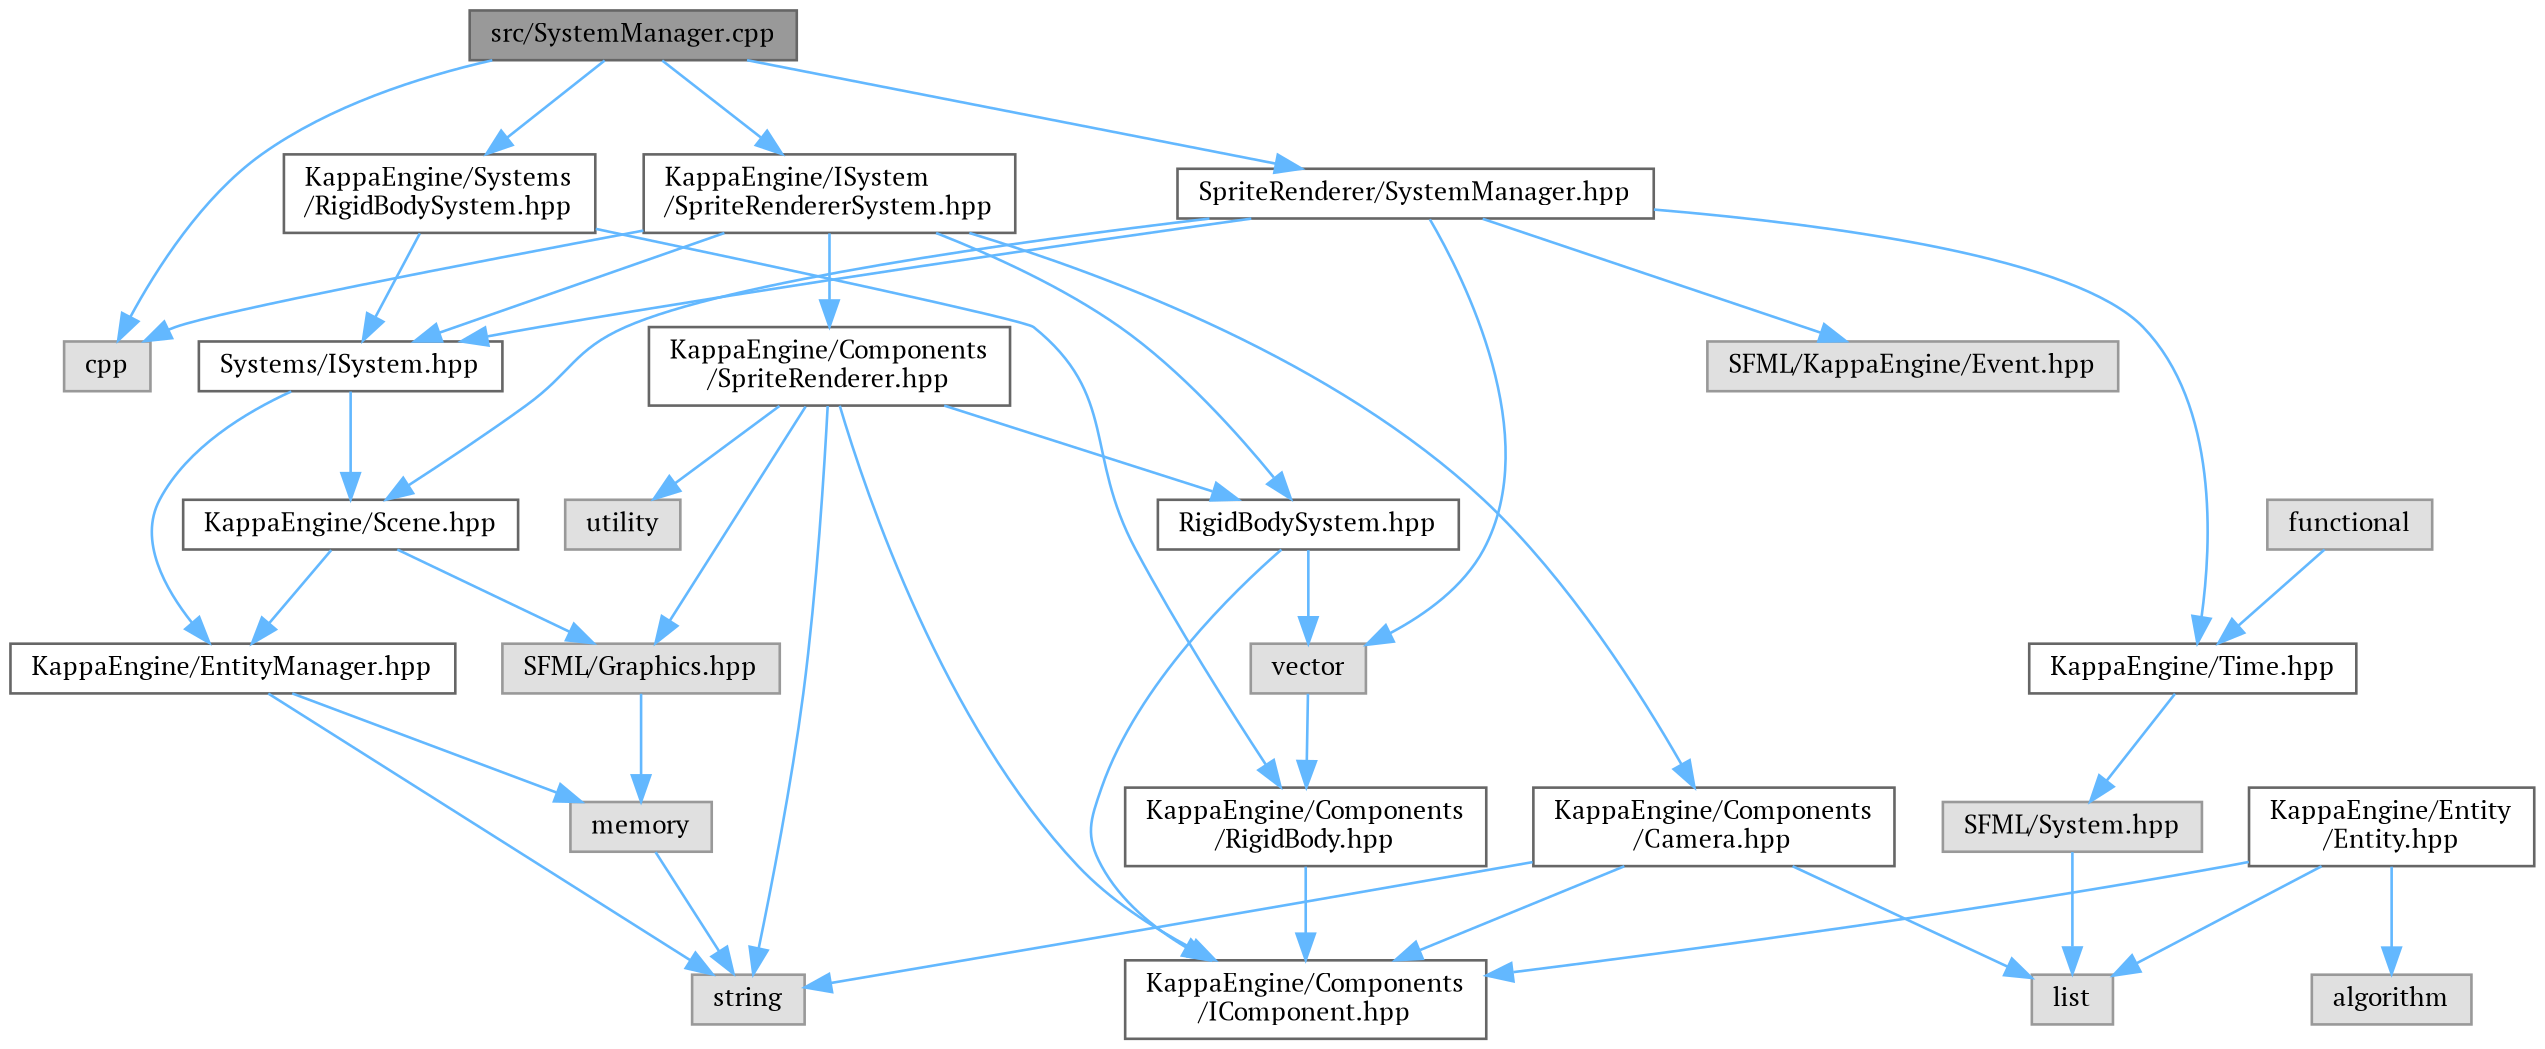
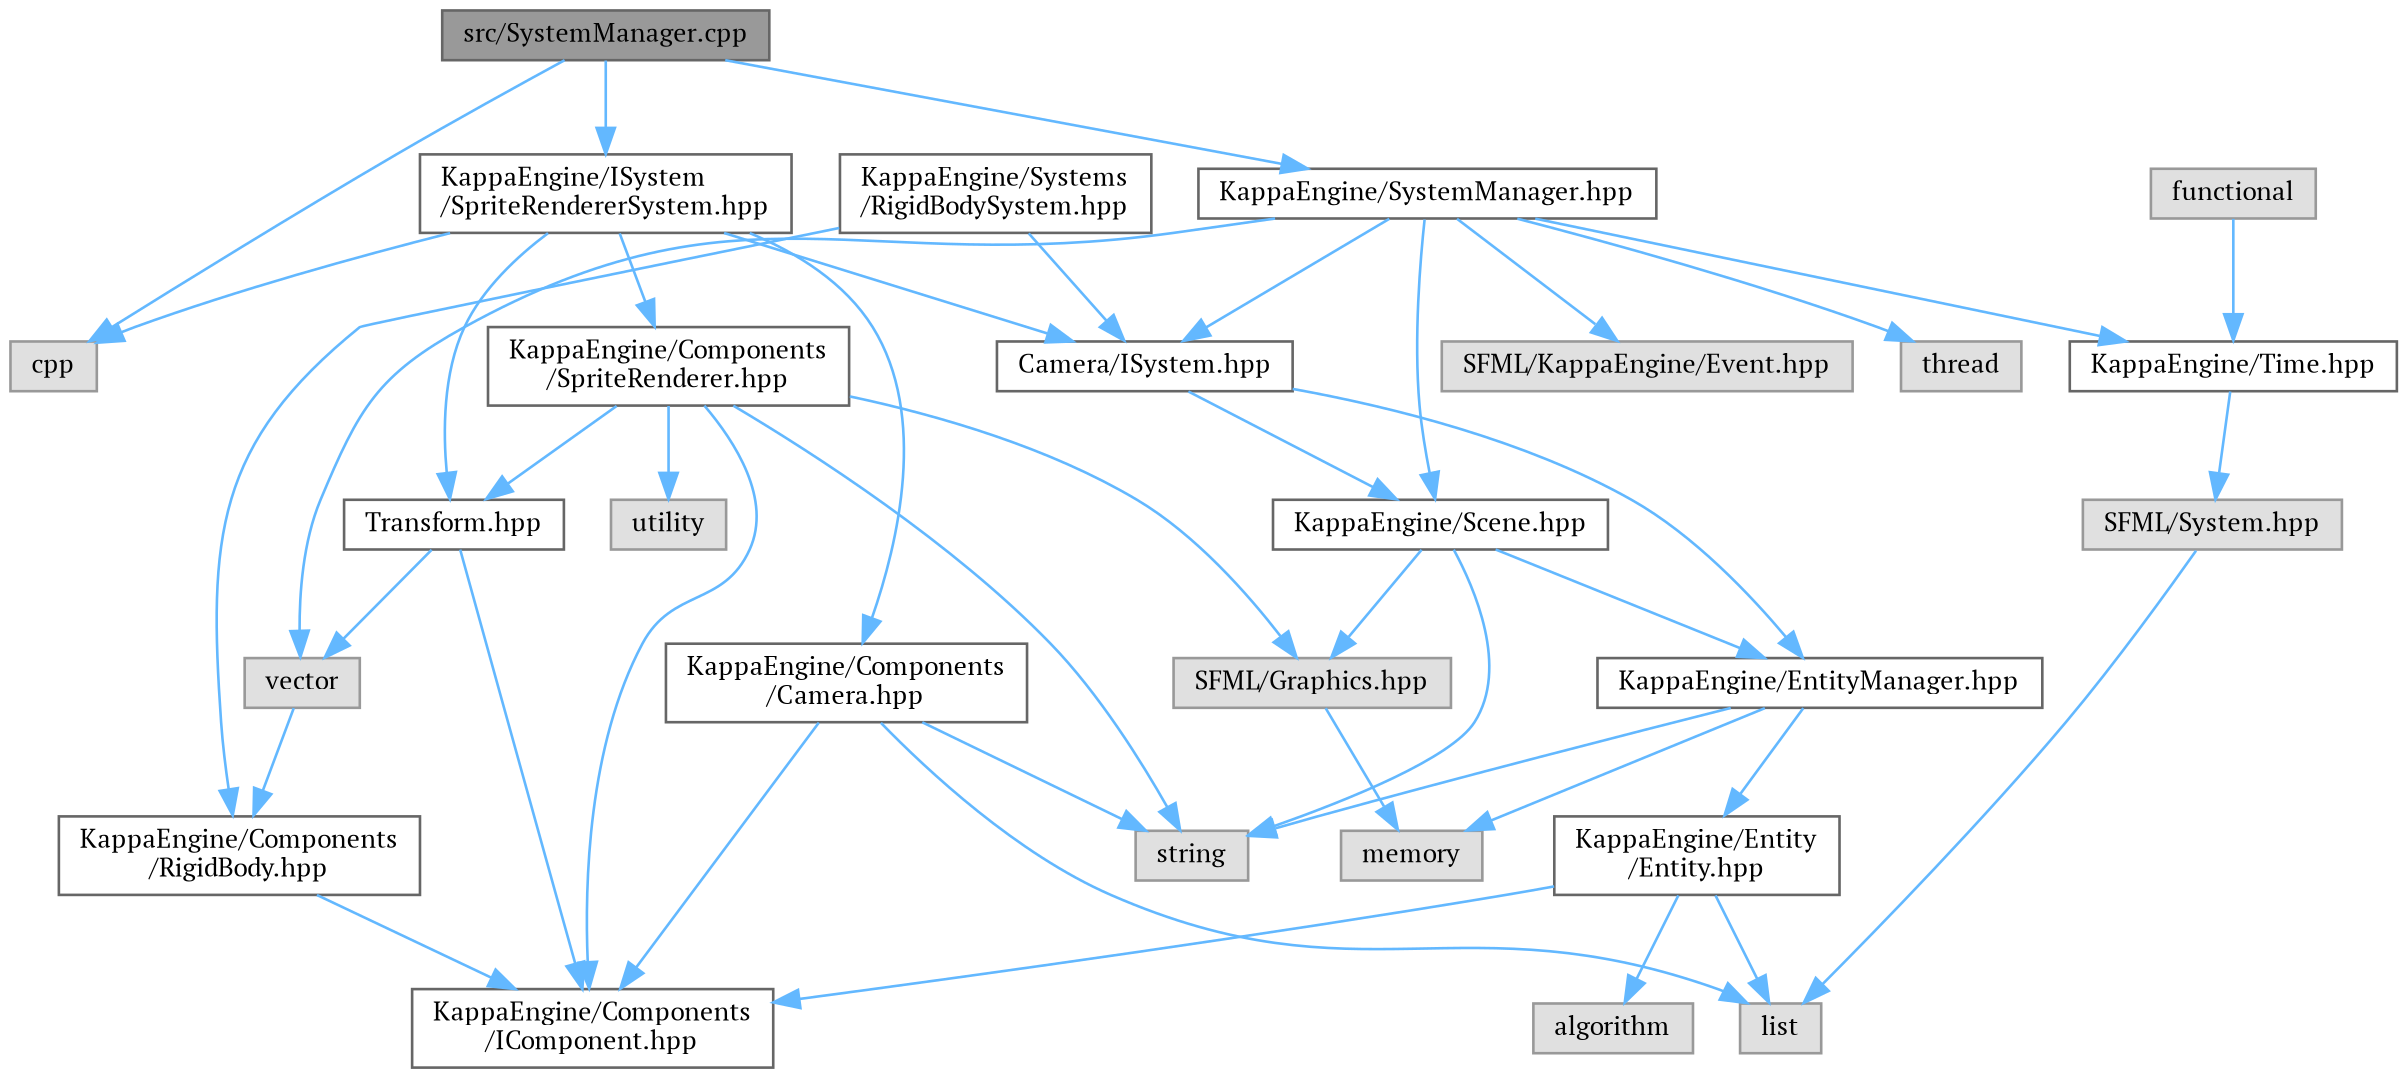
(556, 99) -> none
(1416, 194) -> (1427, 194)
(351, 366) -> (1145, 366)
none -> (1961, 366)
(1308, 525) -> (454, 525)
none -> (1772, 751)
(687, 902) -> (1458, 739)
